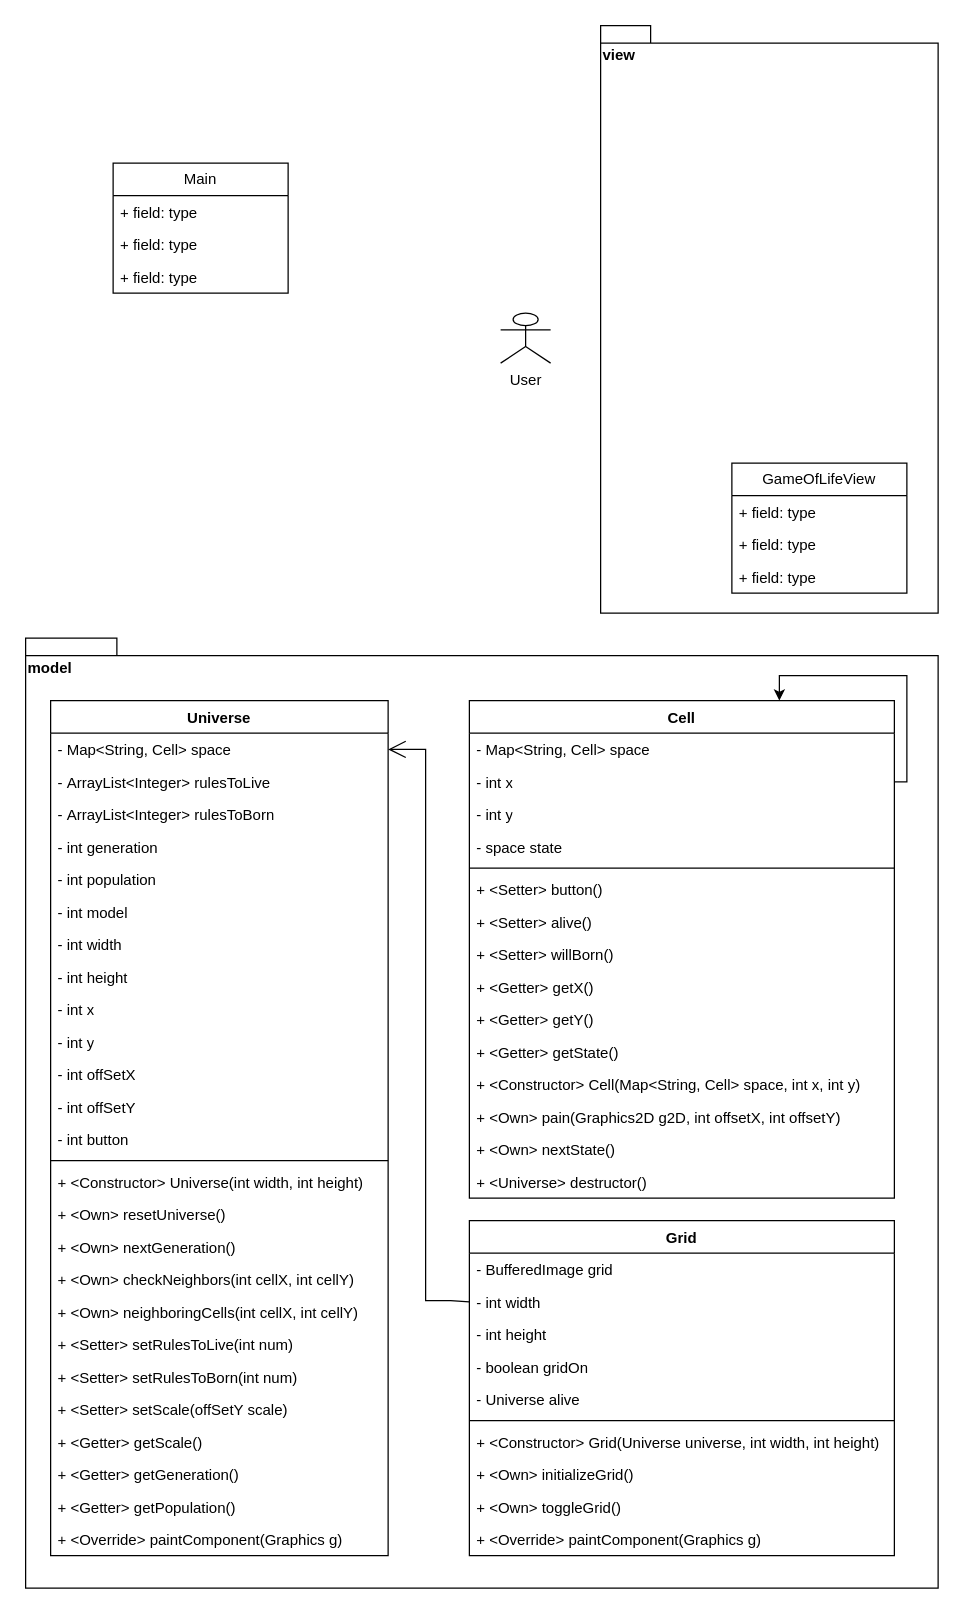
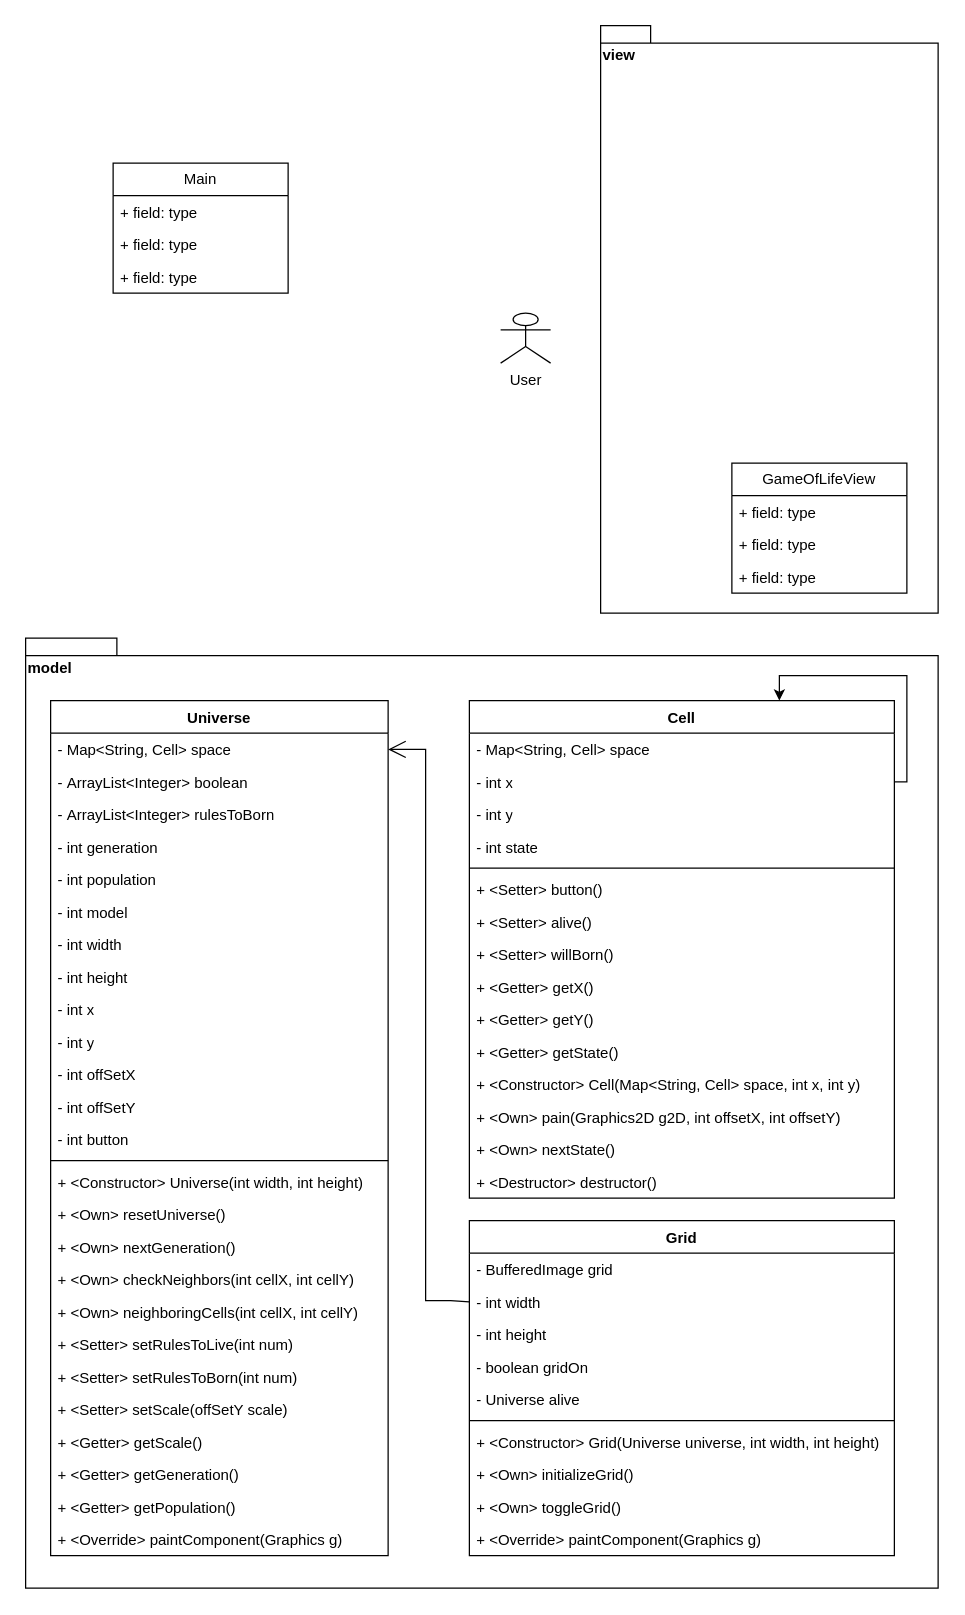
(185, 783) -> (170, 783)
(530, 848) -> (519, 848)
(576, 1183) -> (586, 1183)
